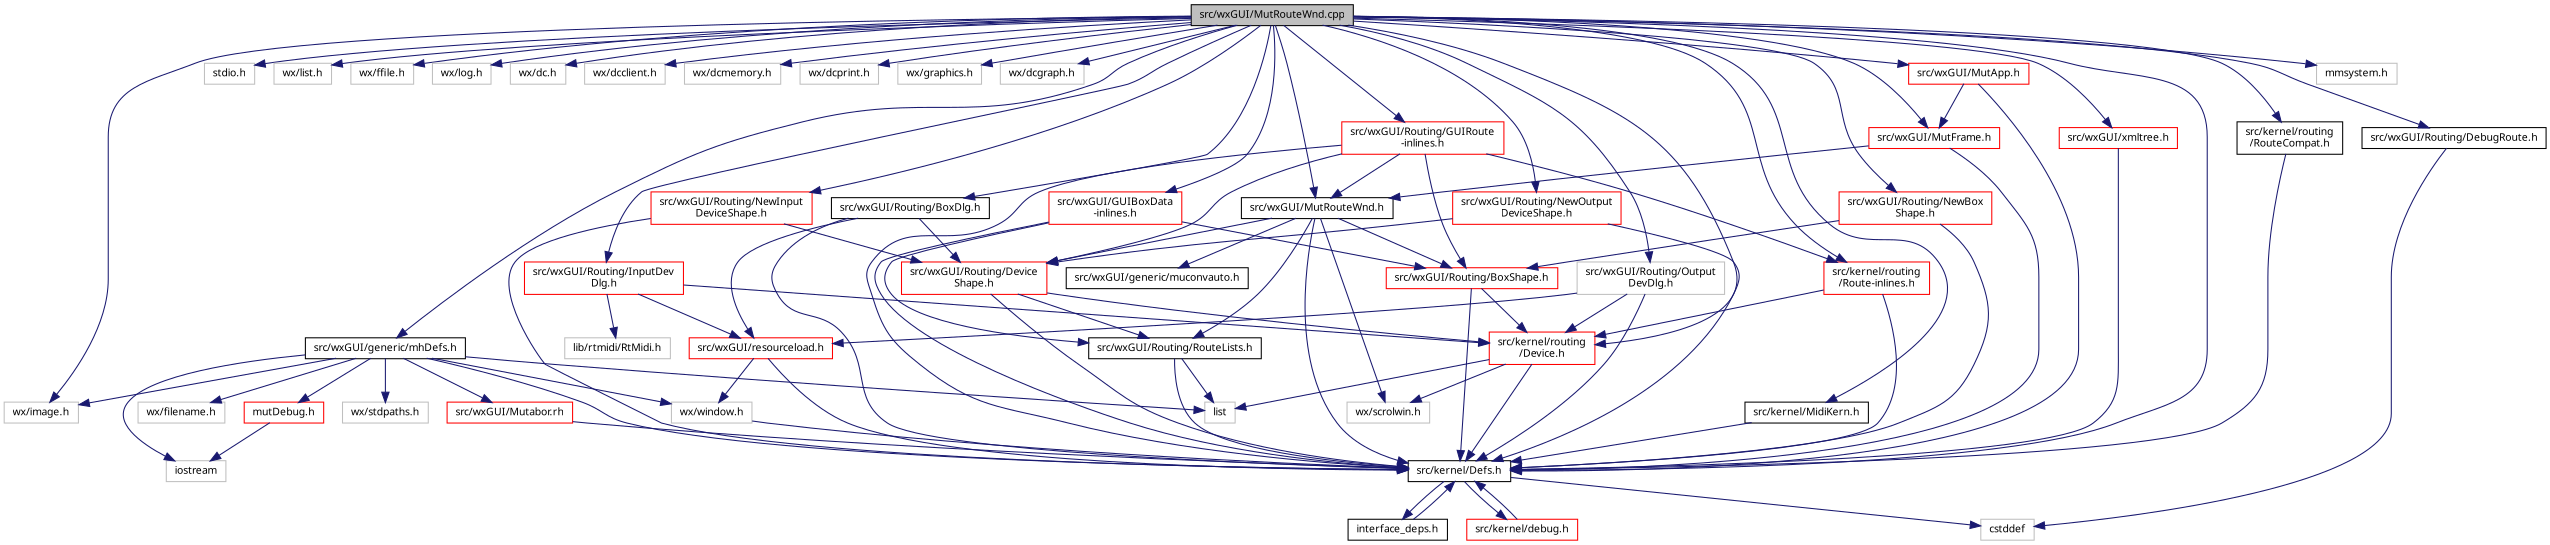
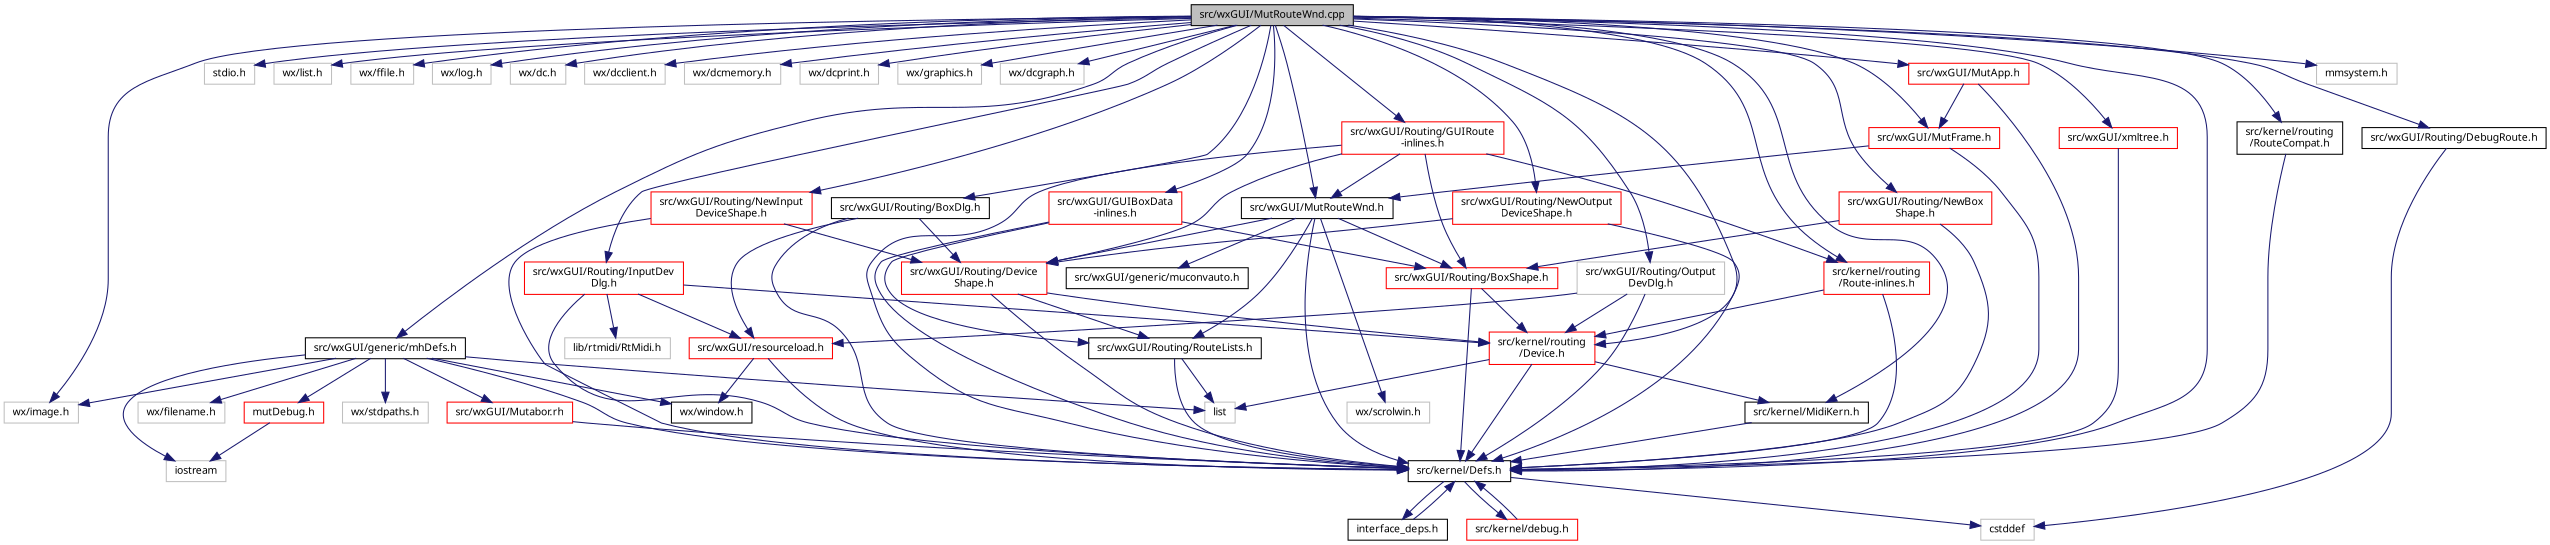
(1457, 384) -> (1677, 381)
(712, 413) -> (712, 413)
(1074, 451) -> (832, 427)
